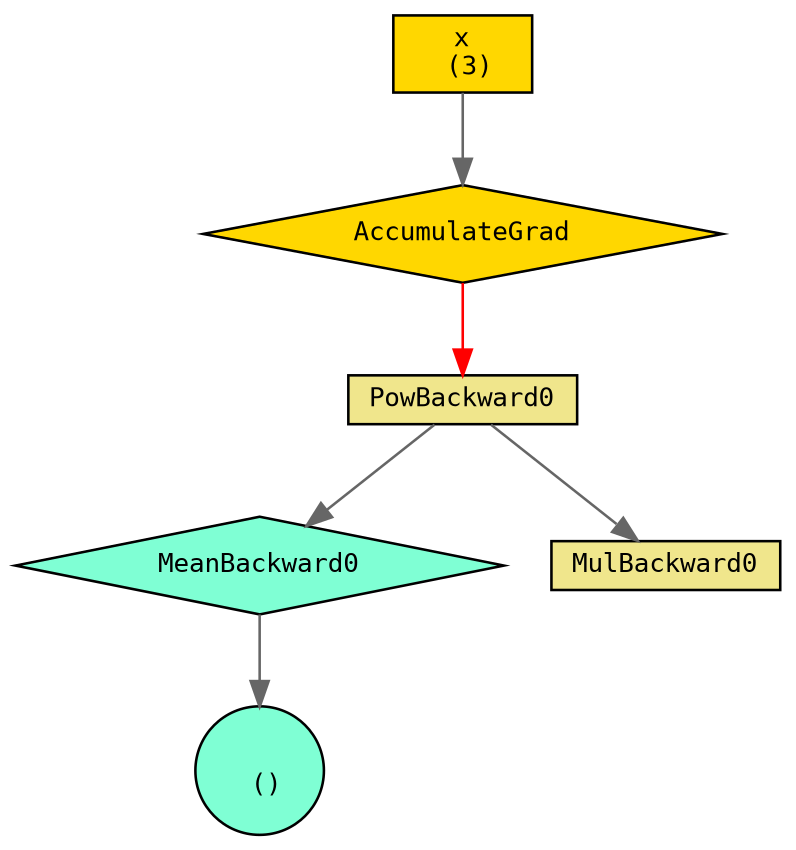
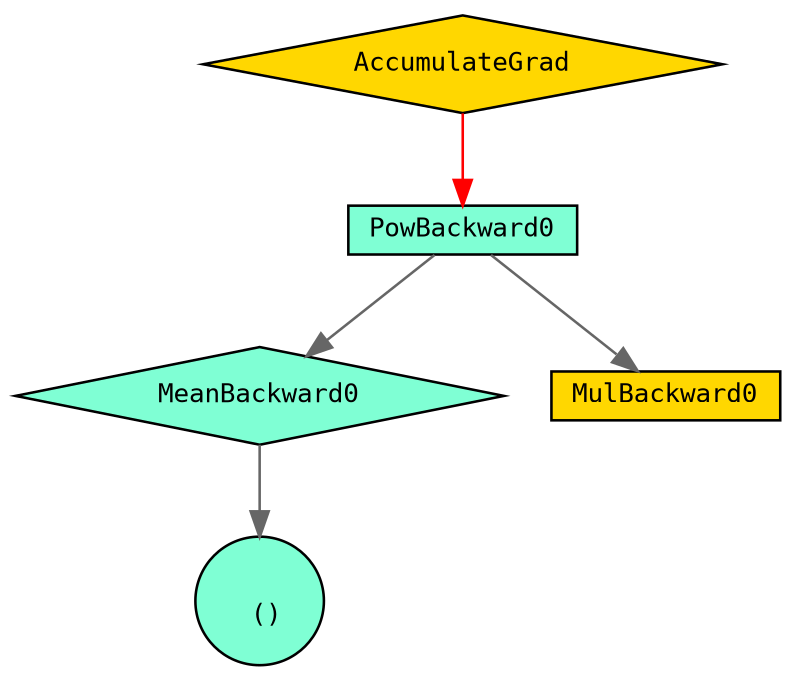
(463, 54) -> none
(463, 400) -> (463, 230)
(666, 566) -> (666, 396)
